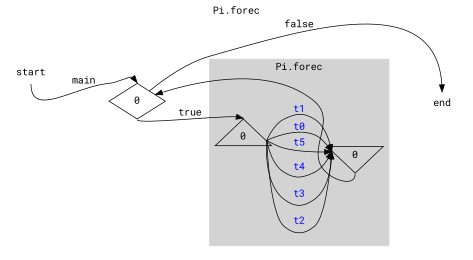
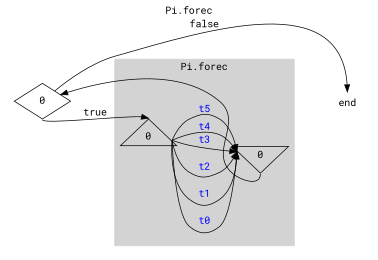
(31, 73) -> none
